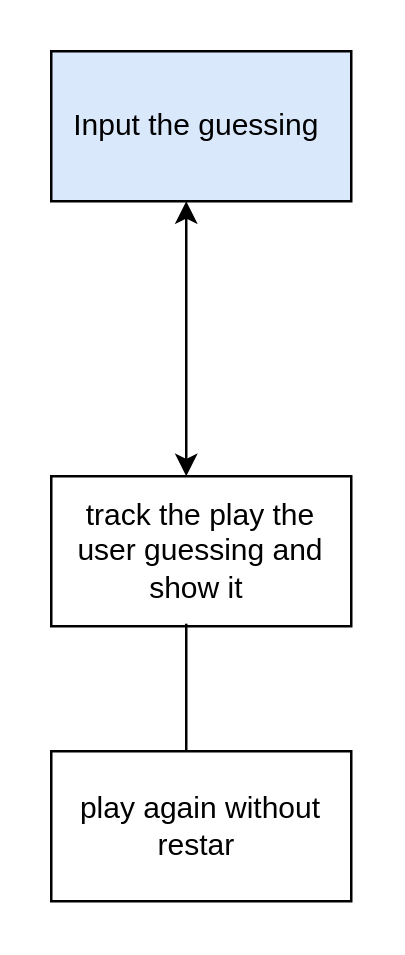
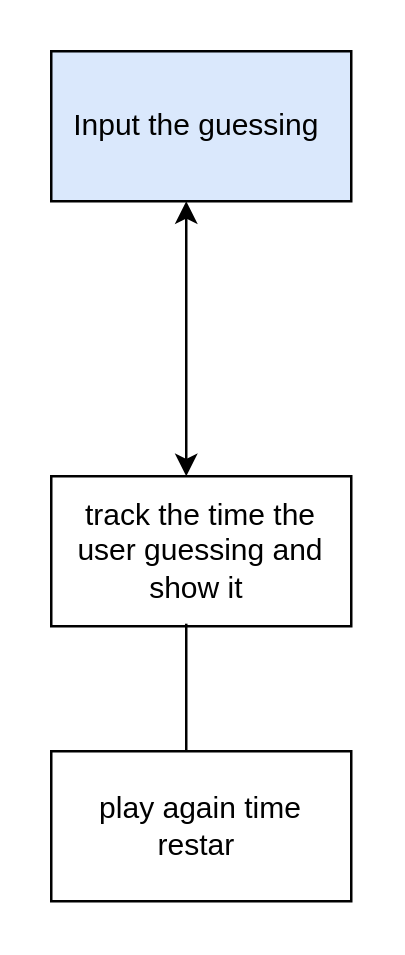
(201, 551) -> (201, 551)
(201, 826) -> (201, 826)
